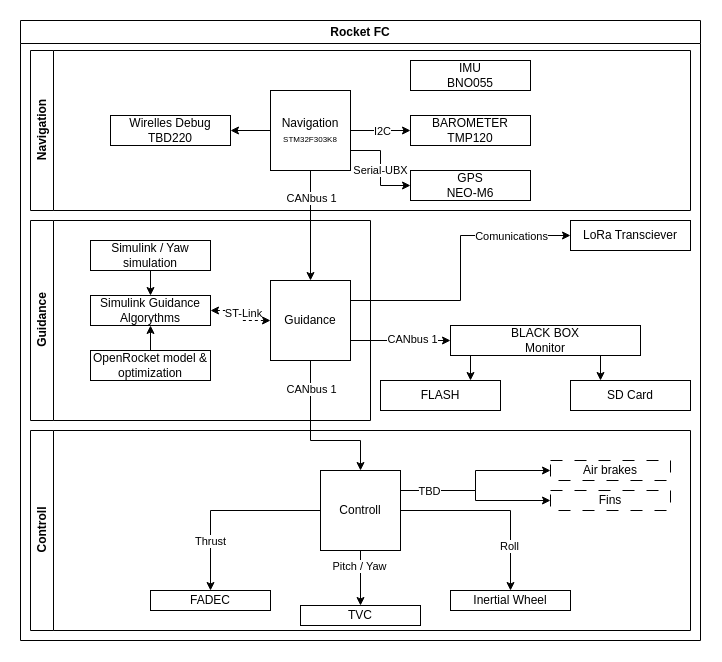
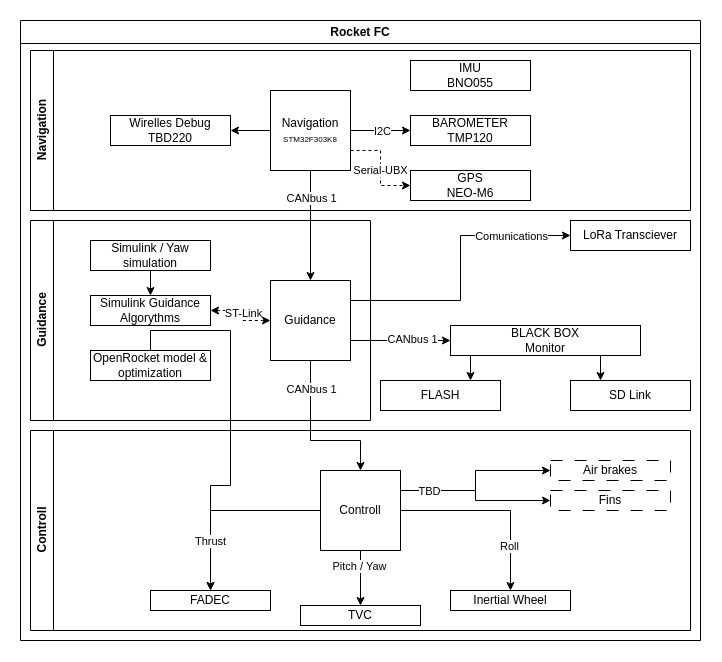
(373, 151) -> (373, 151)
(151, 333) -> (231, 387)
(631, 396) -> (631, 396)
